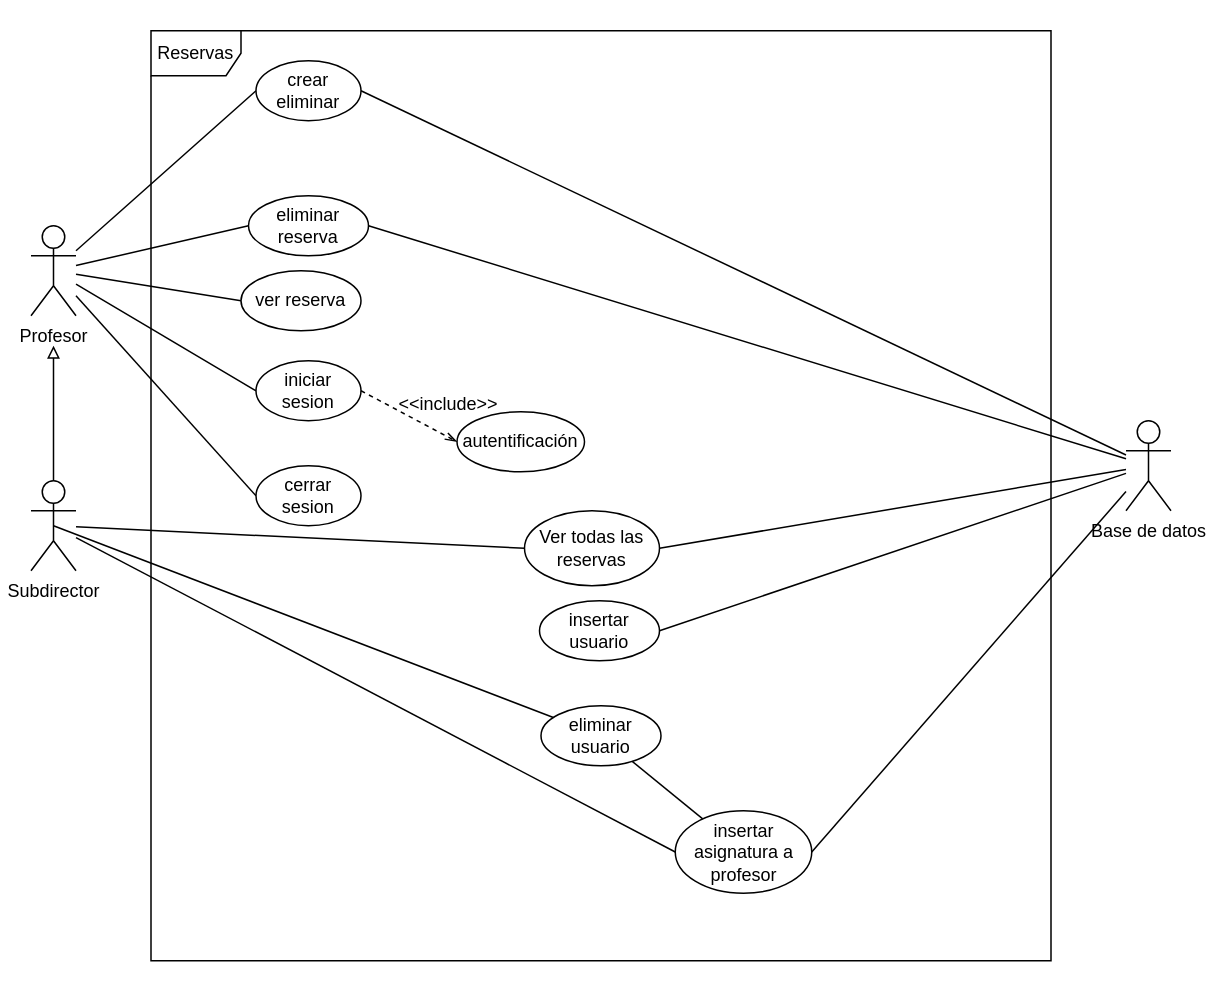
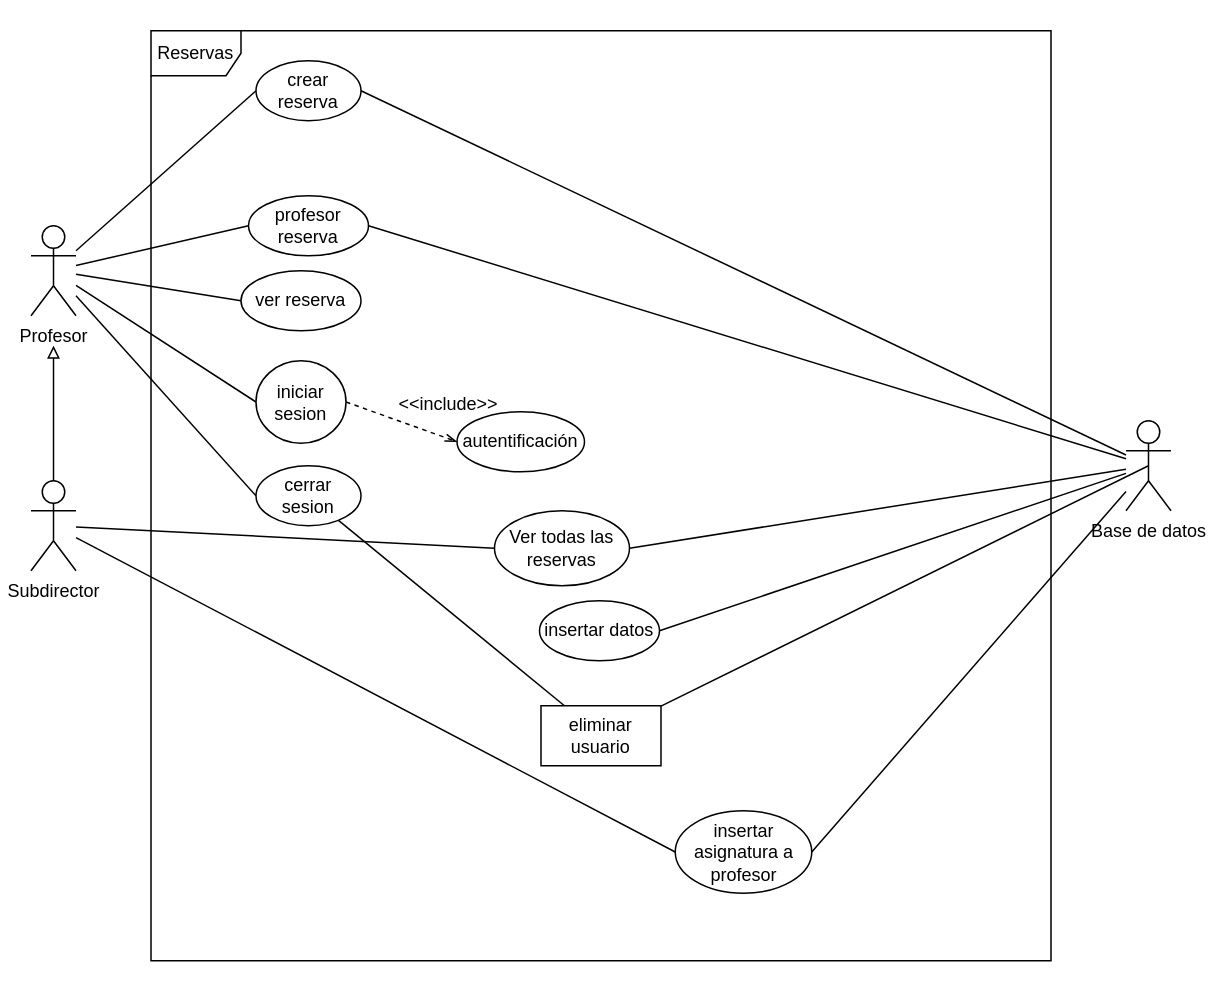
(308, 91) -> (308, 91)
(308, 226) -> (308, 226)
(308, 391) -> (301, 402)
(592, 548) -> (562, 548)
(305, 622) -> (466, 625)
(599, 631) -> (599, 631)
(601, 736) -> (601, 736)
(667, 790) -> (902, 587)
